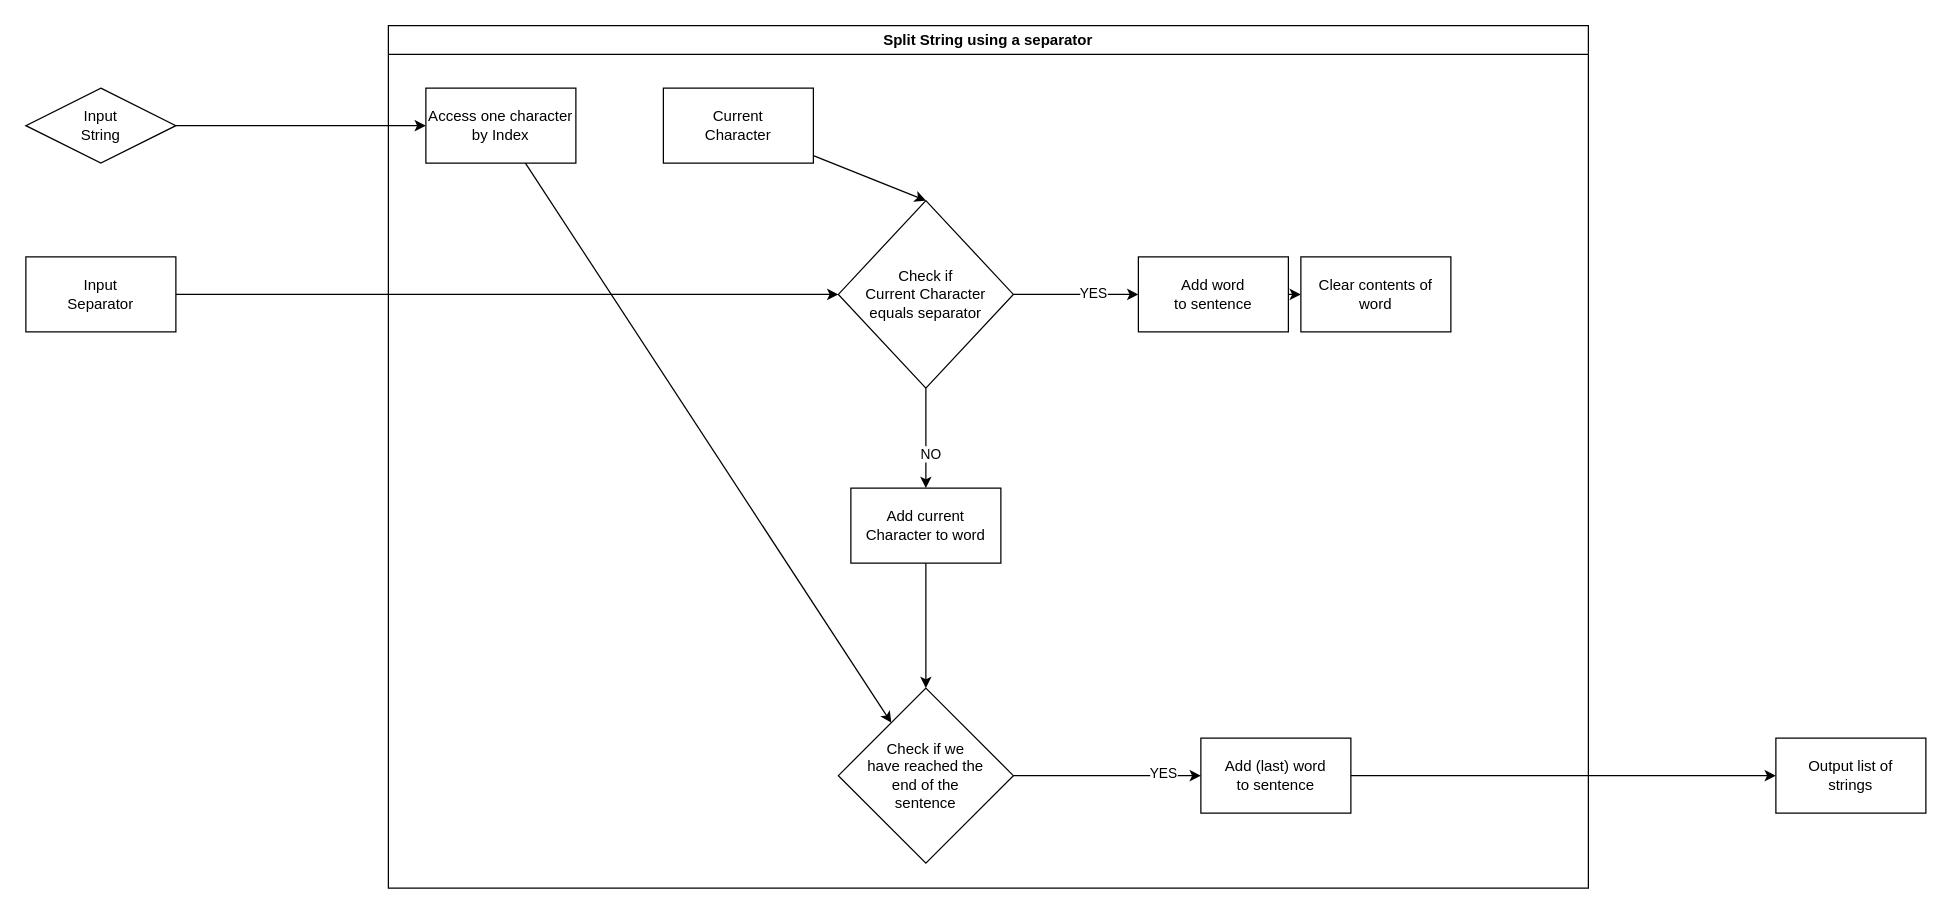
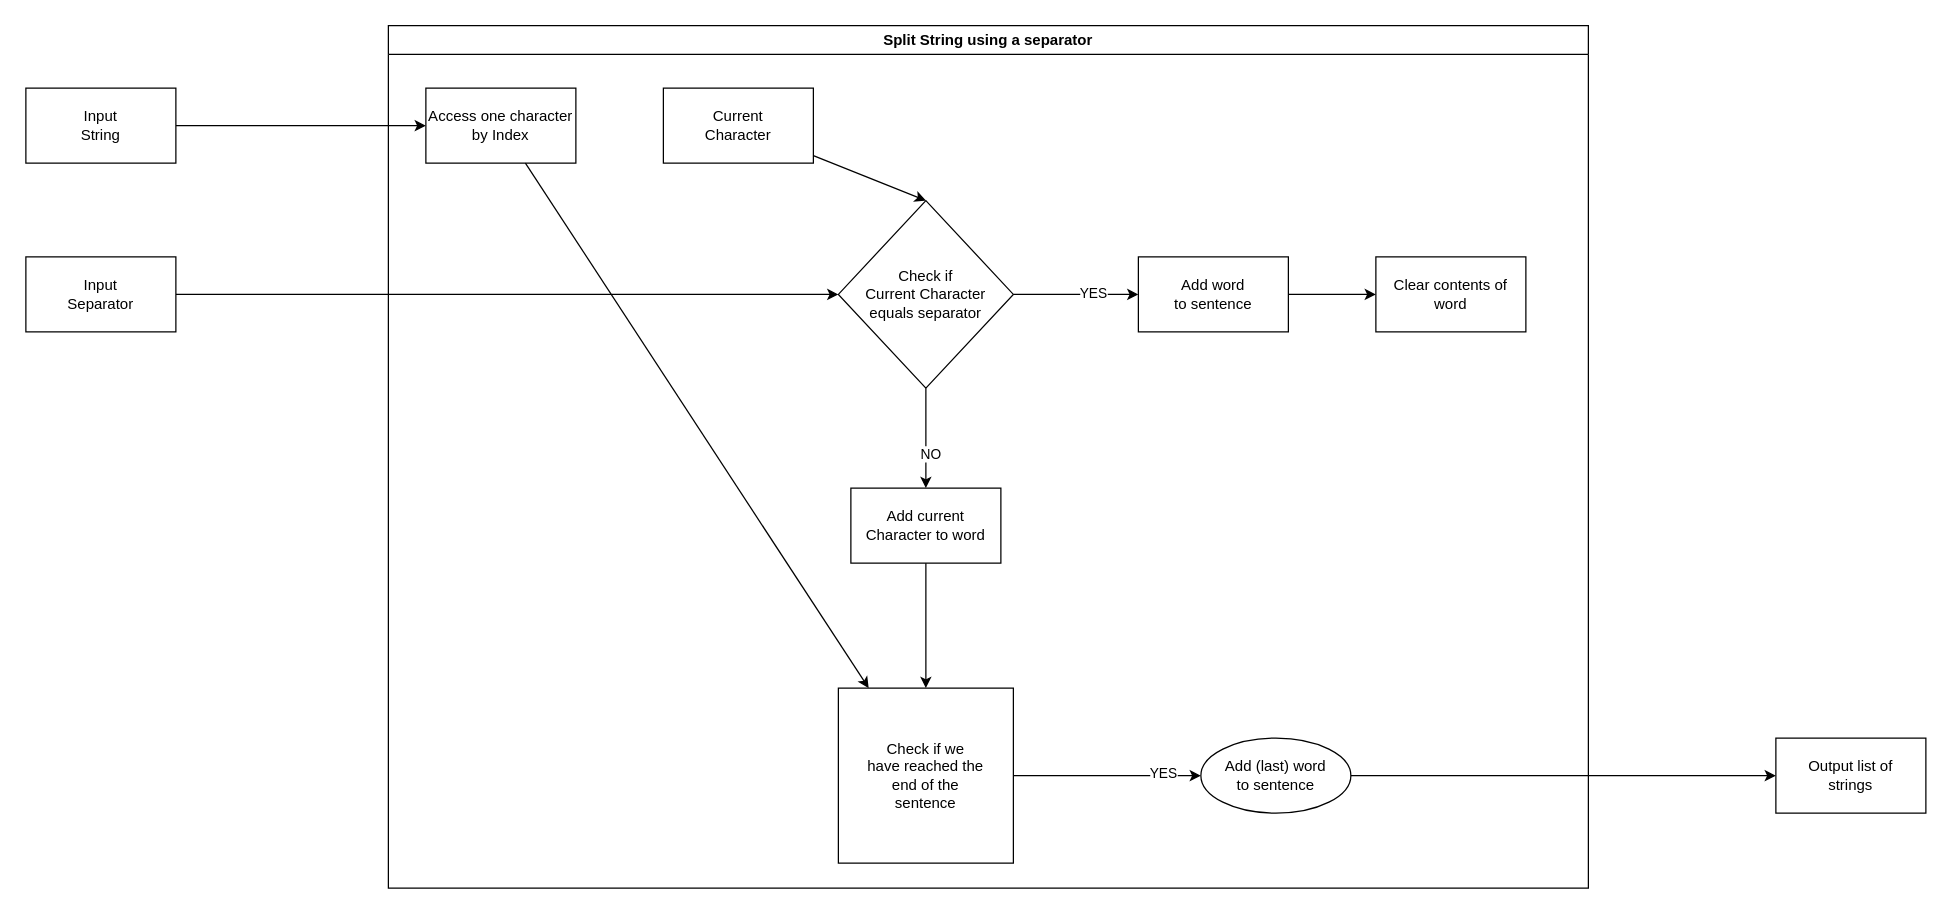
(101, 126) -> (101, 126)
(1376, 294) -> (1451, 294)
(926, 776) -> (926, 776)
(1276, 776) -> (1276, 776)
